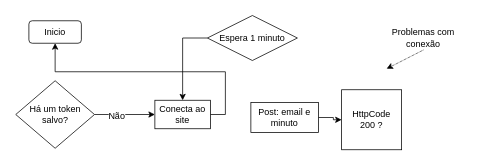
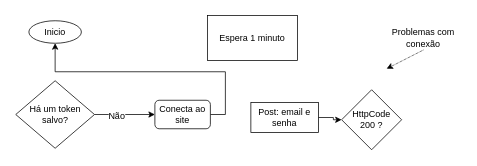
(55, 32) -> (55, 32)
(252, 38) -> (252, 38)
(183, 66) -> none
(183, 114) -> (183, 114)
(285, 117) -> (285, 117)
(372, 120) -> (372, 120)
